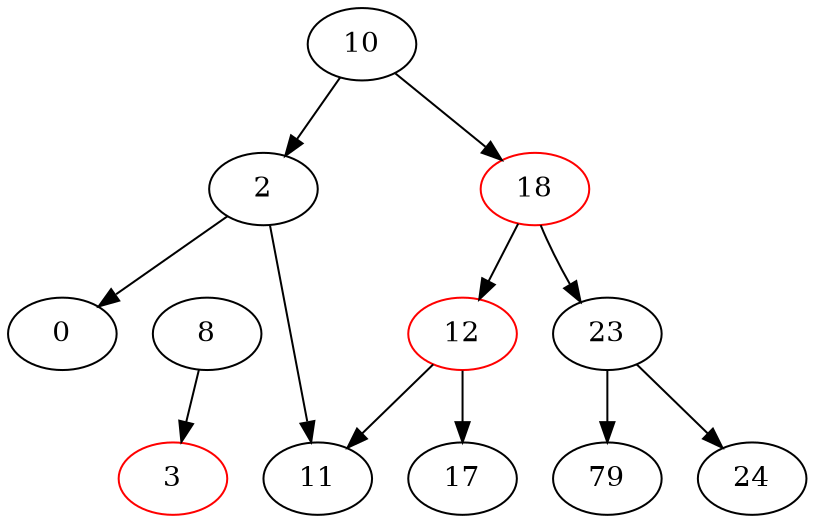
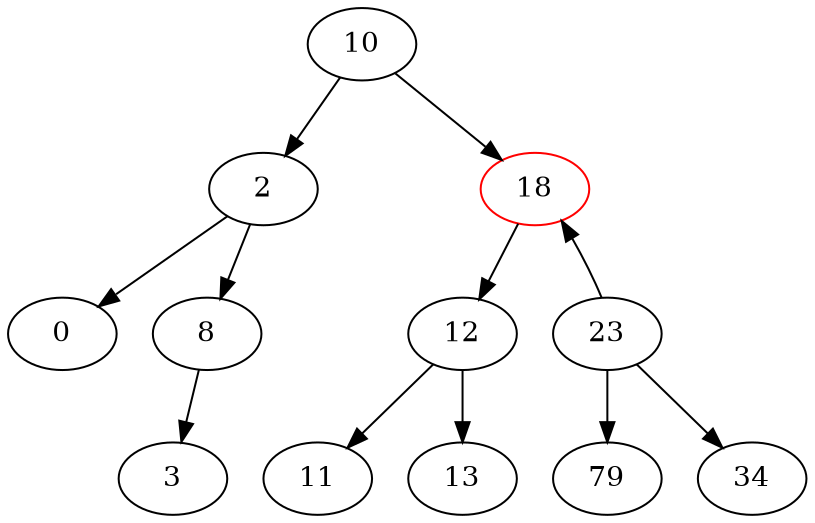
(554, 255) -> (588, 268)
(289, 324) -> (239, 252)
(463, 334) -> (463, 334)
(173, 479) -> (173, 479)
(463, 479) -> (463, 479)
(752, 479) -> (752, 479)
